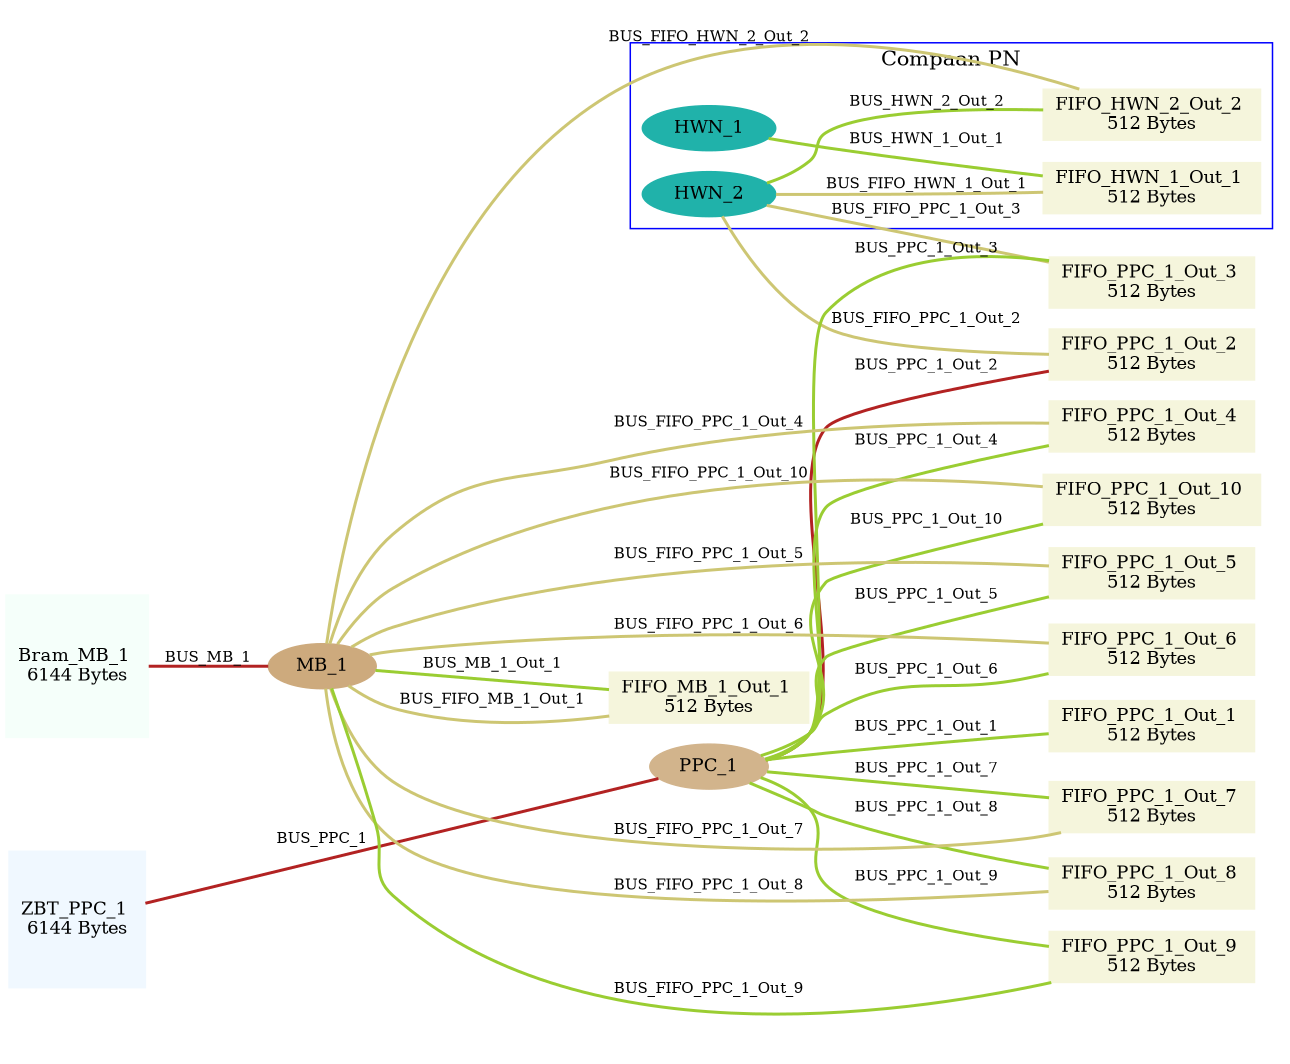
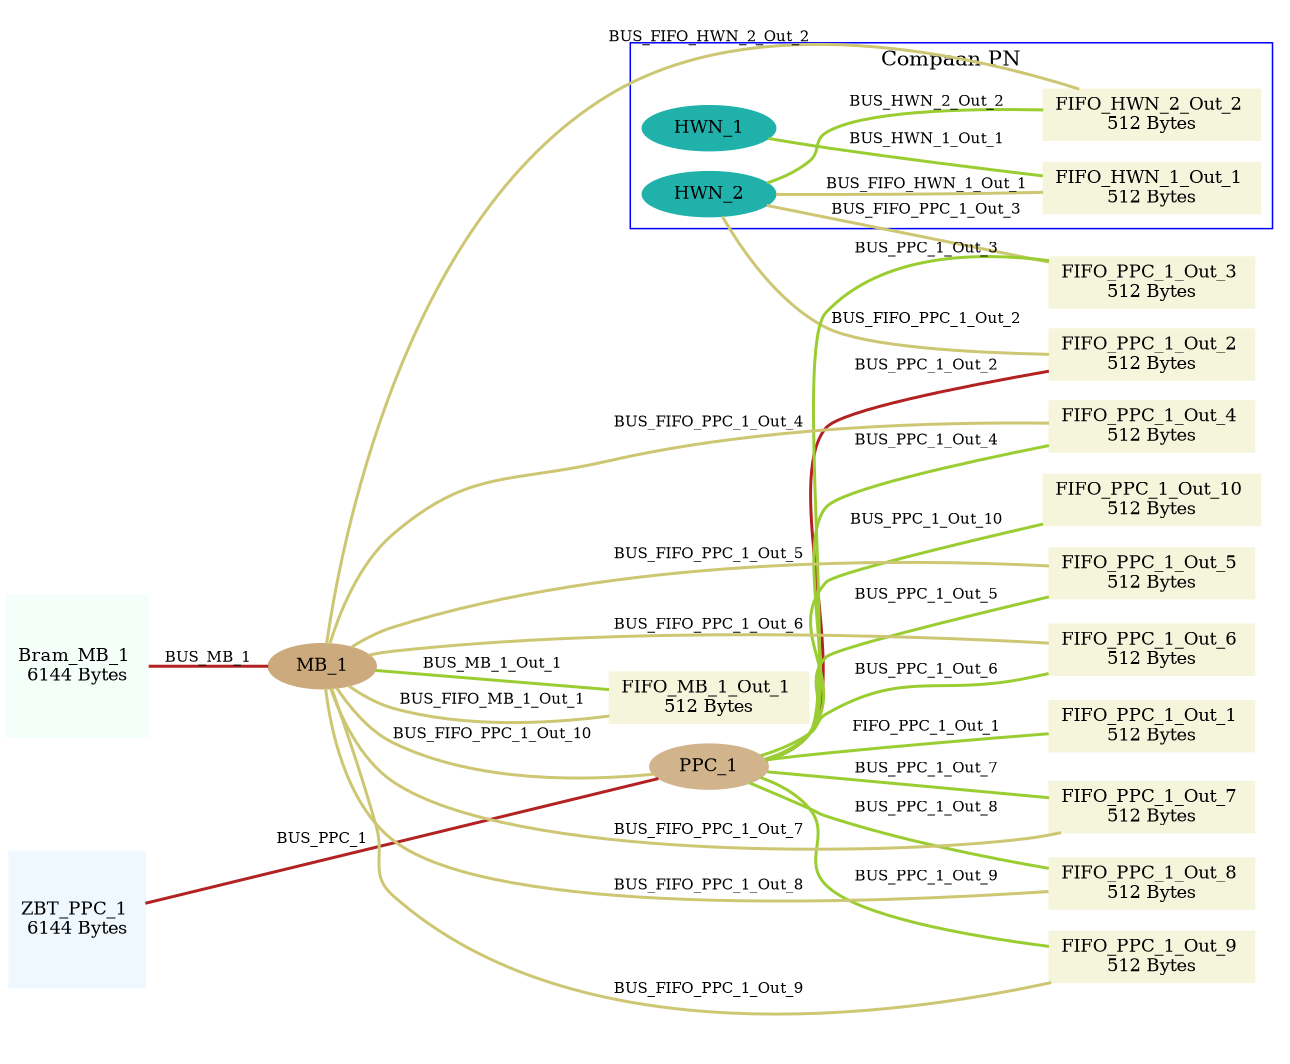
(671, 497) -> (481, 770)
(926, 727) -> (926, 727)
(602, 995) -> (602, 995)
